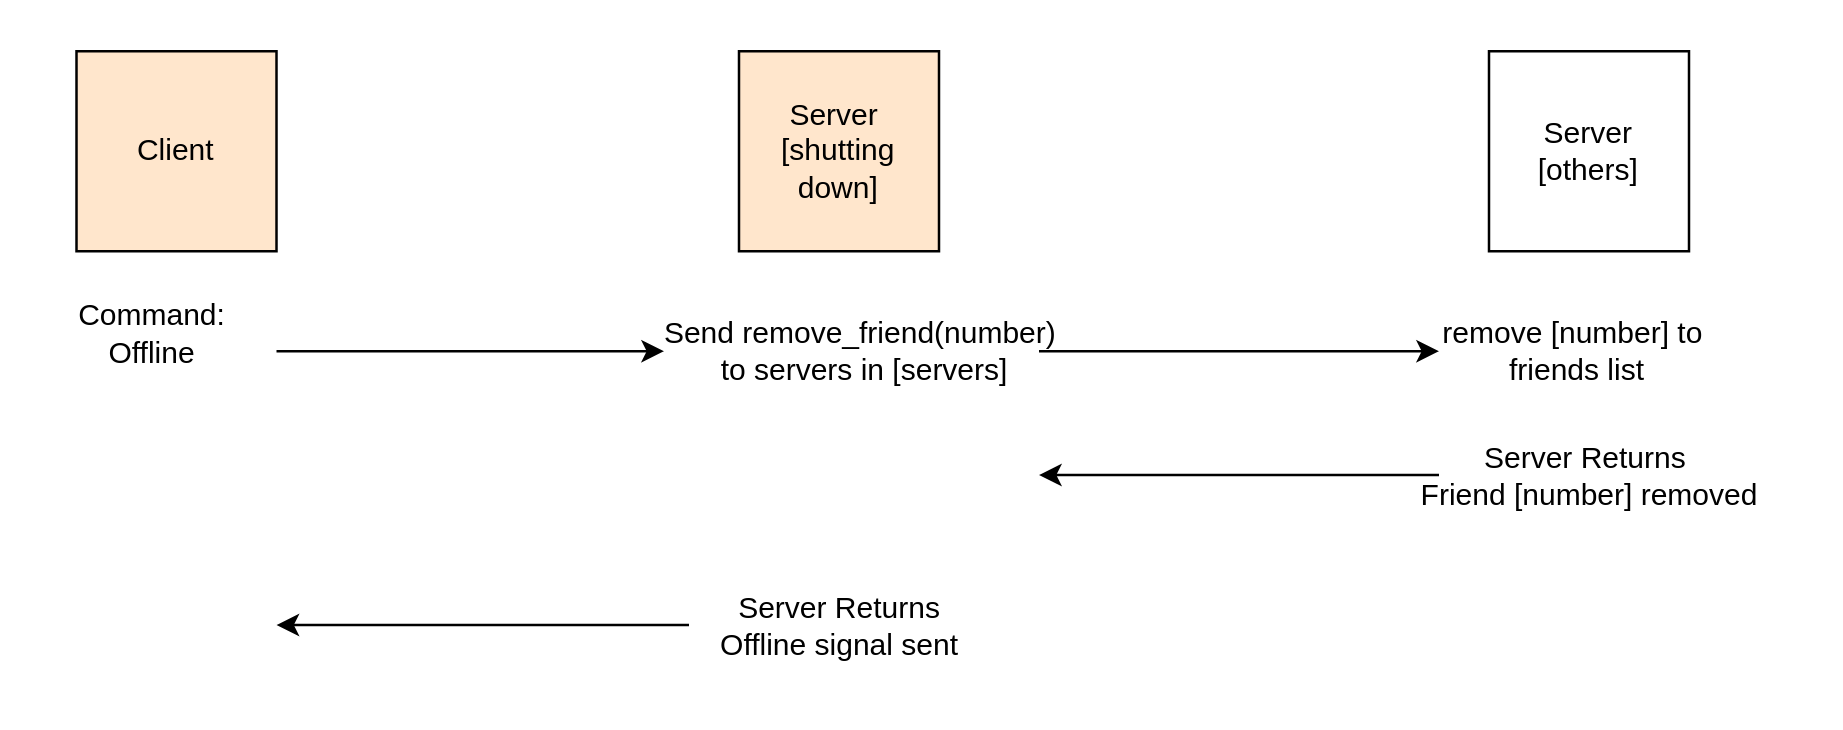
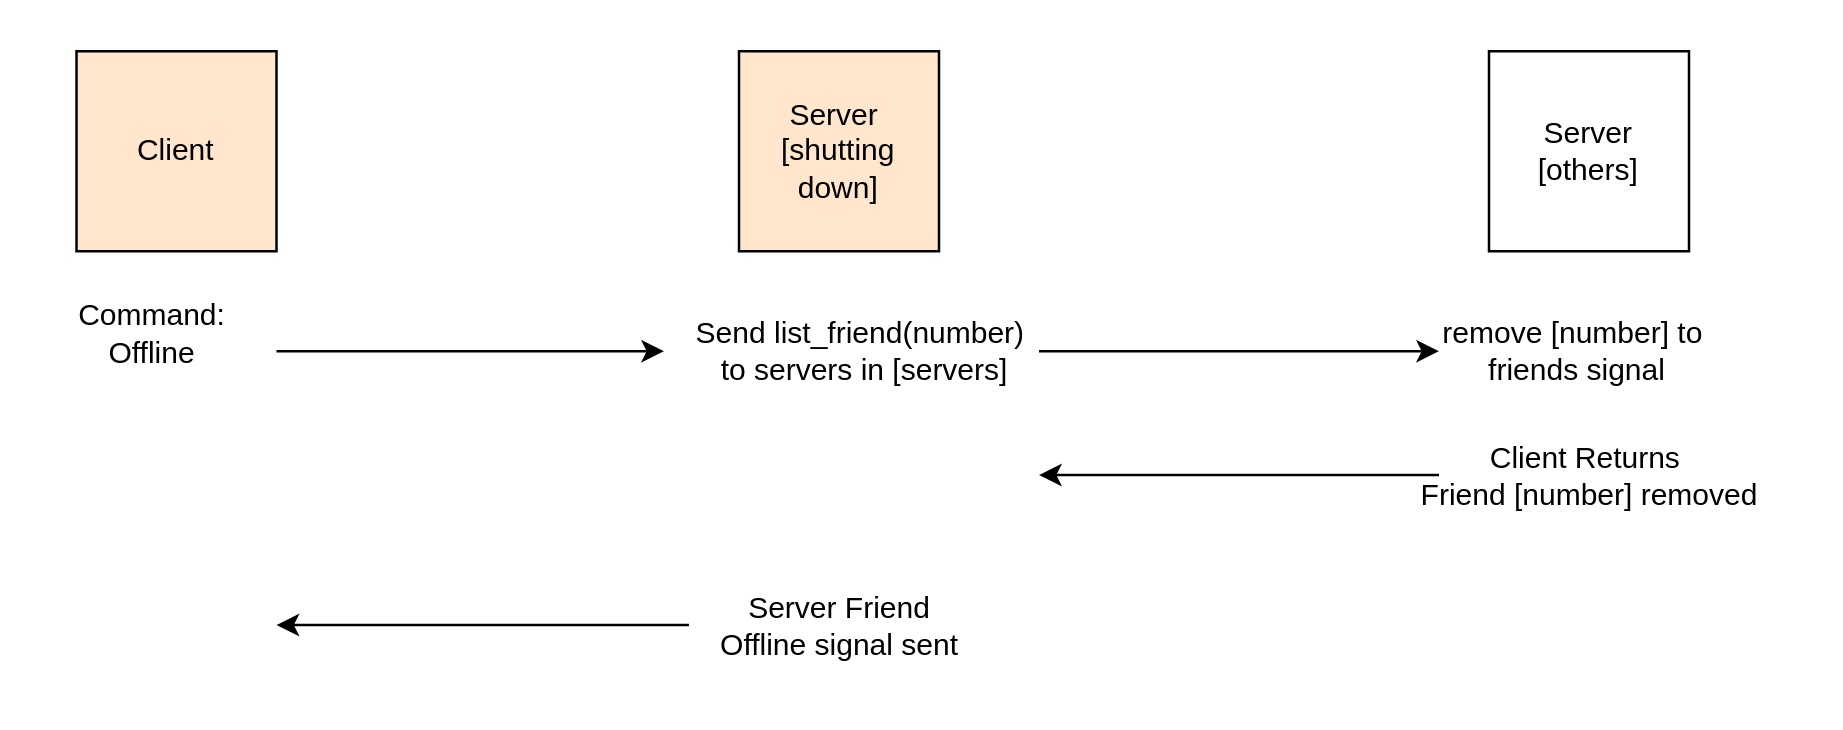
(865, 351) -> (865, 351)
(1578, 351) -> (1578, 351)
(1590, 476) -> (1590, 476)
(840, 626) -> (840, 626)
